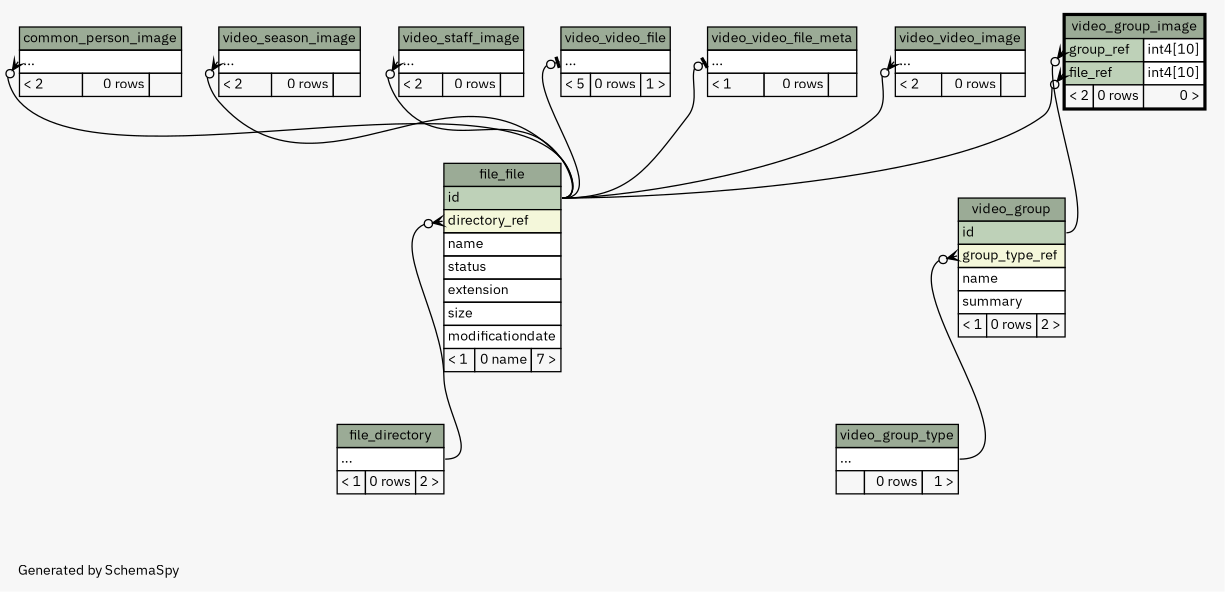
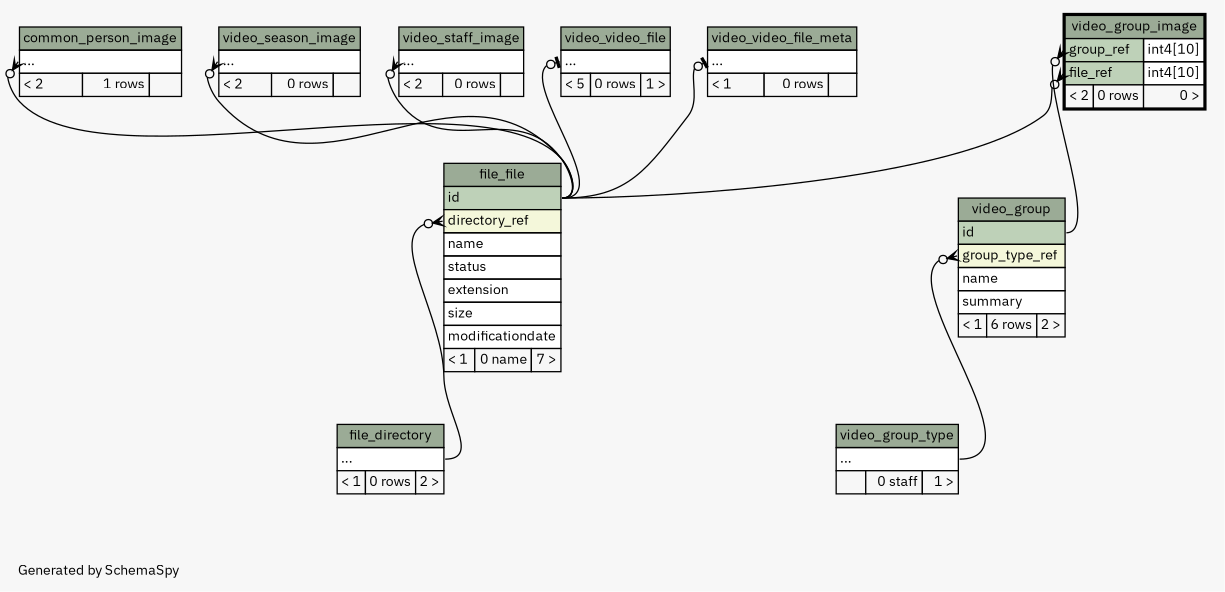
(960, 62) -> none
(124, 84) -> (124, 84)
(1012, 325) -> (1012, 325)
(897, 482) -> (898, 482)
